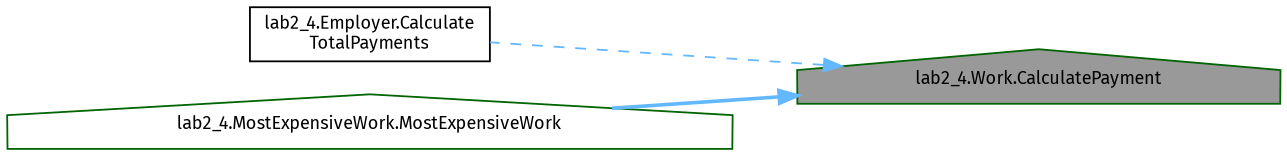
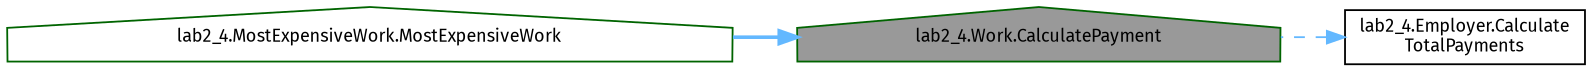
(657, 54) -> (1304, 37)
